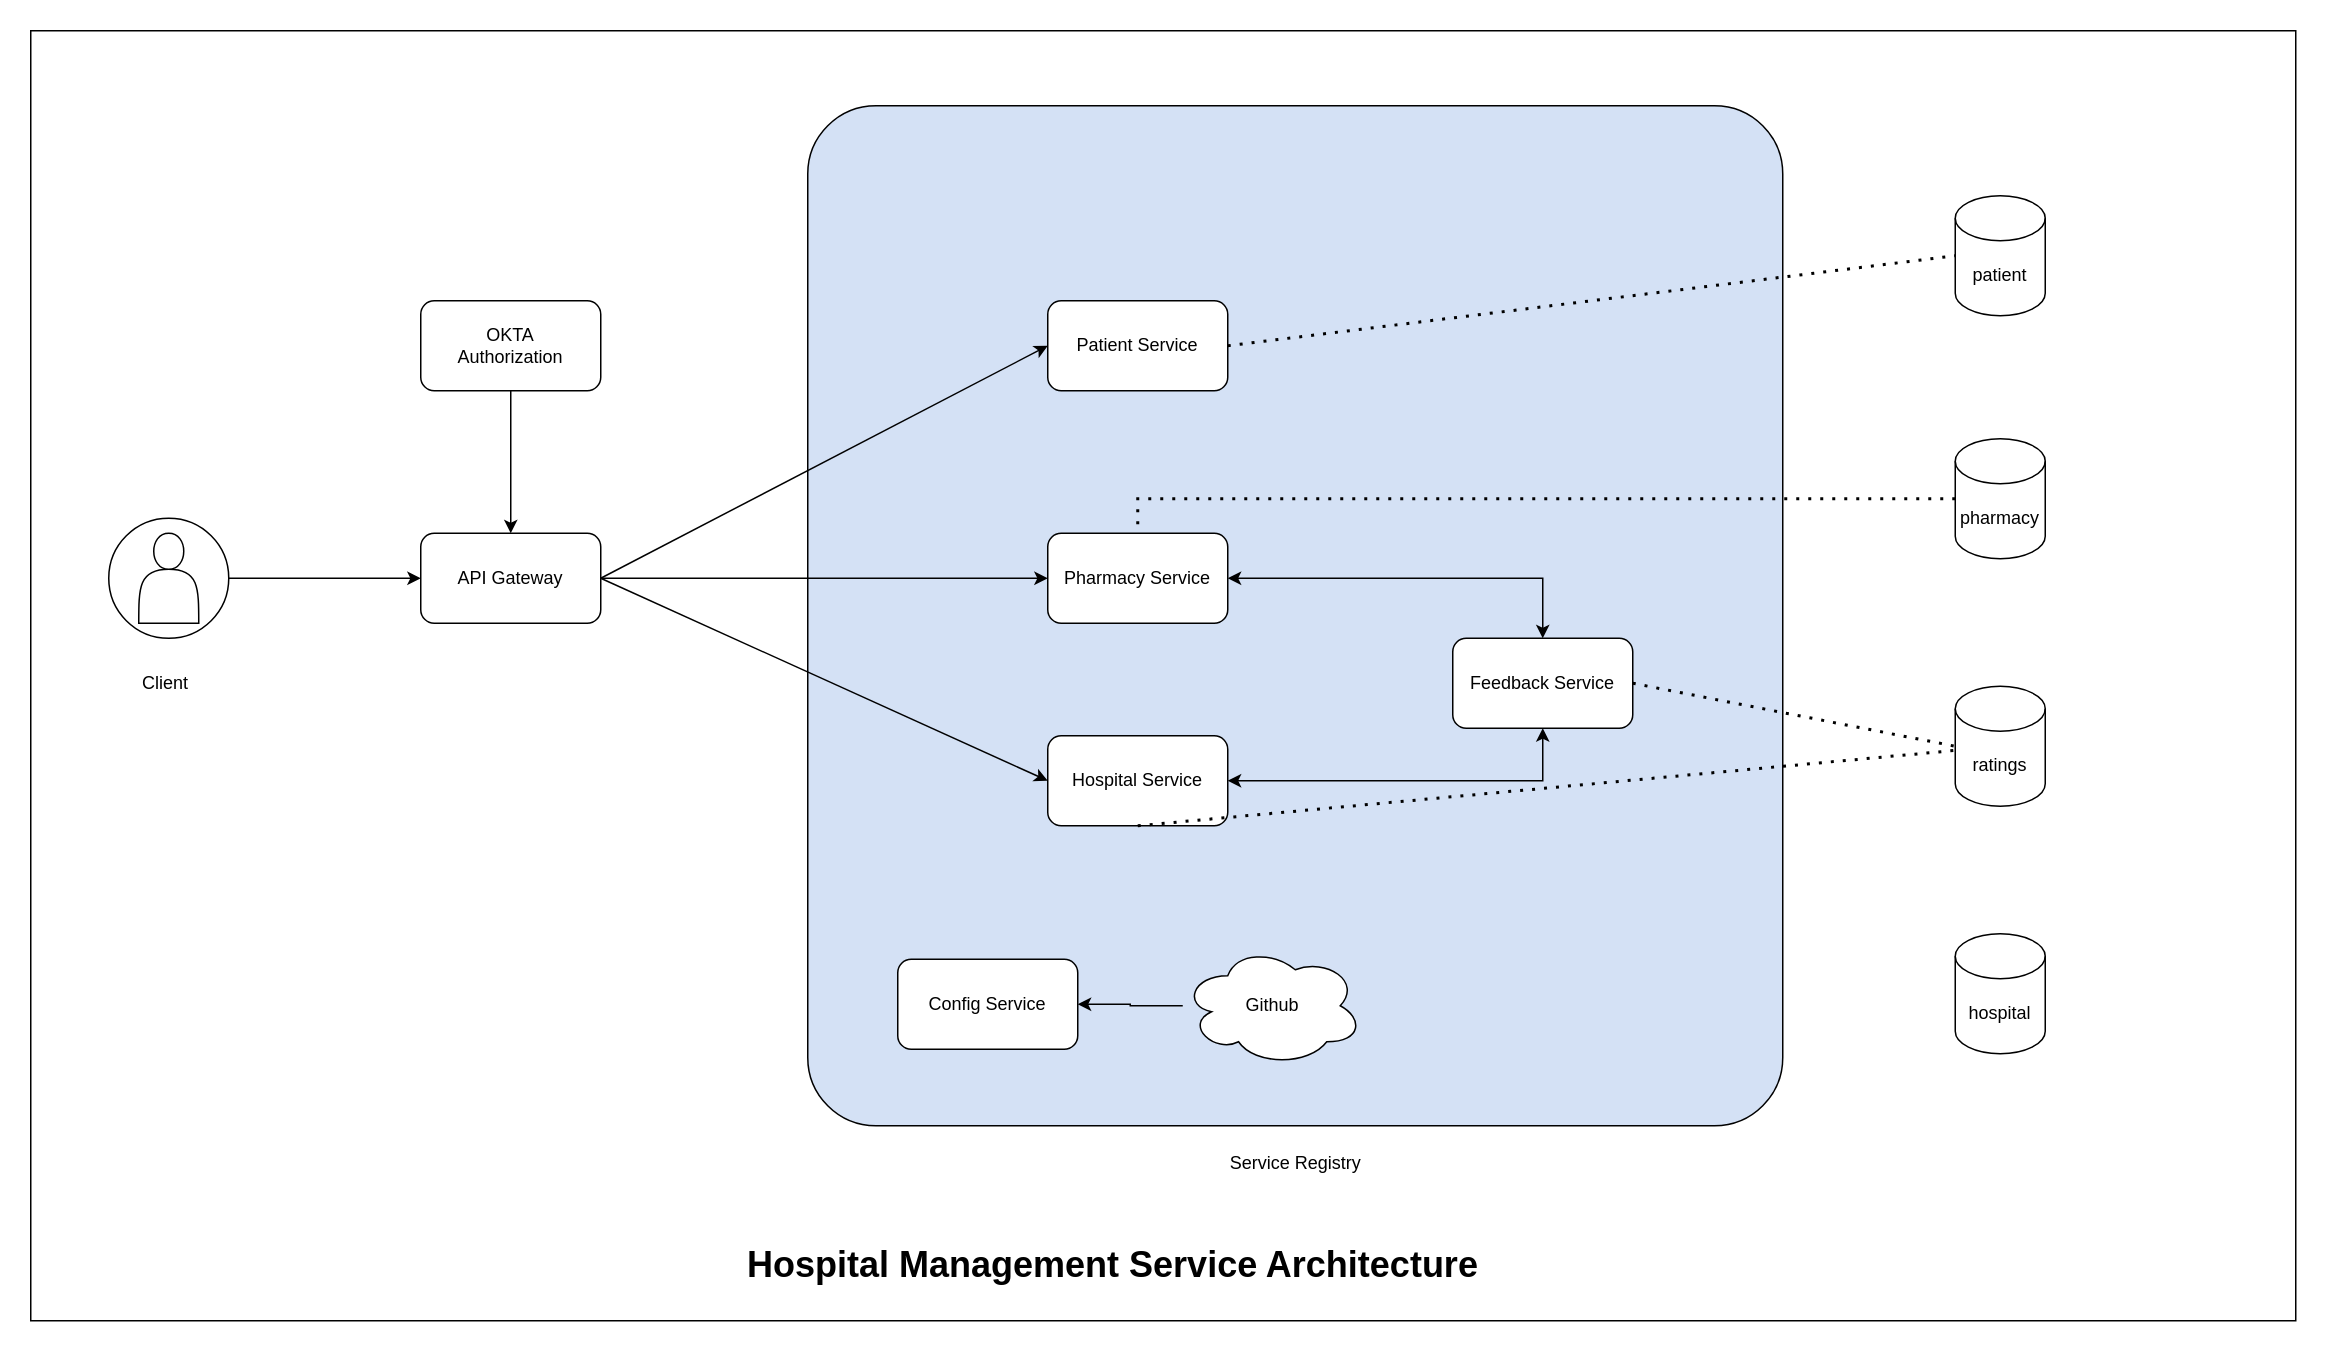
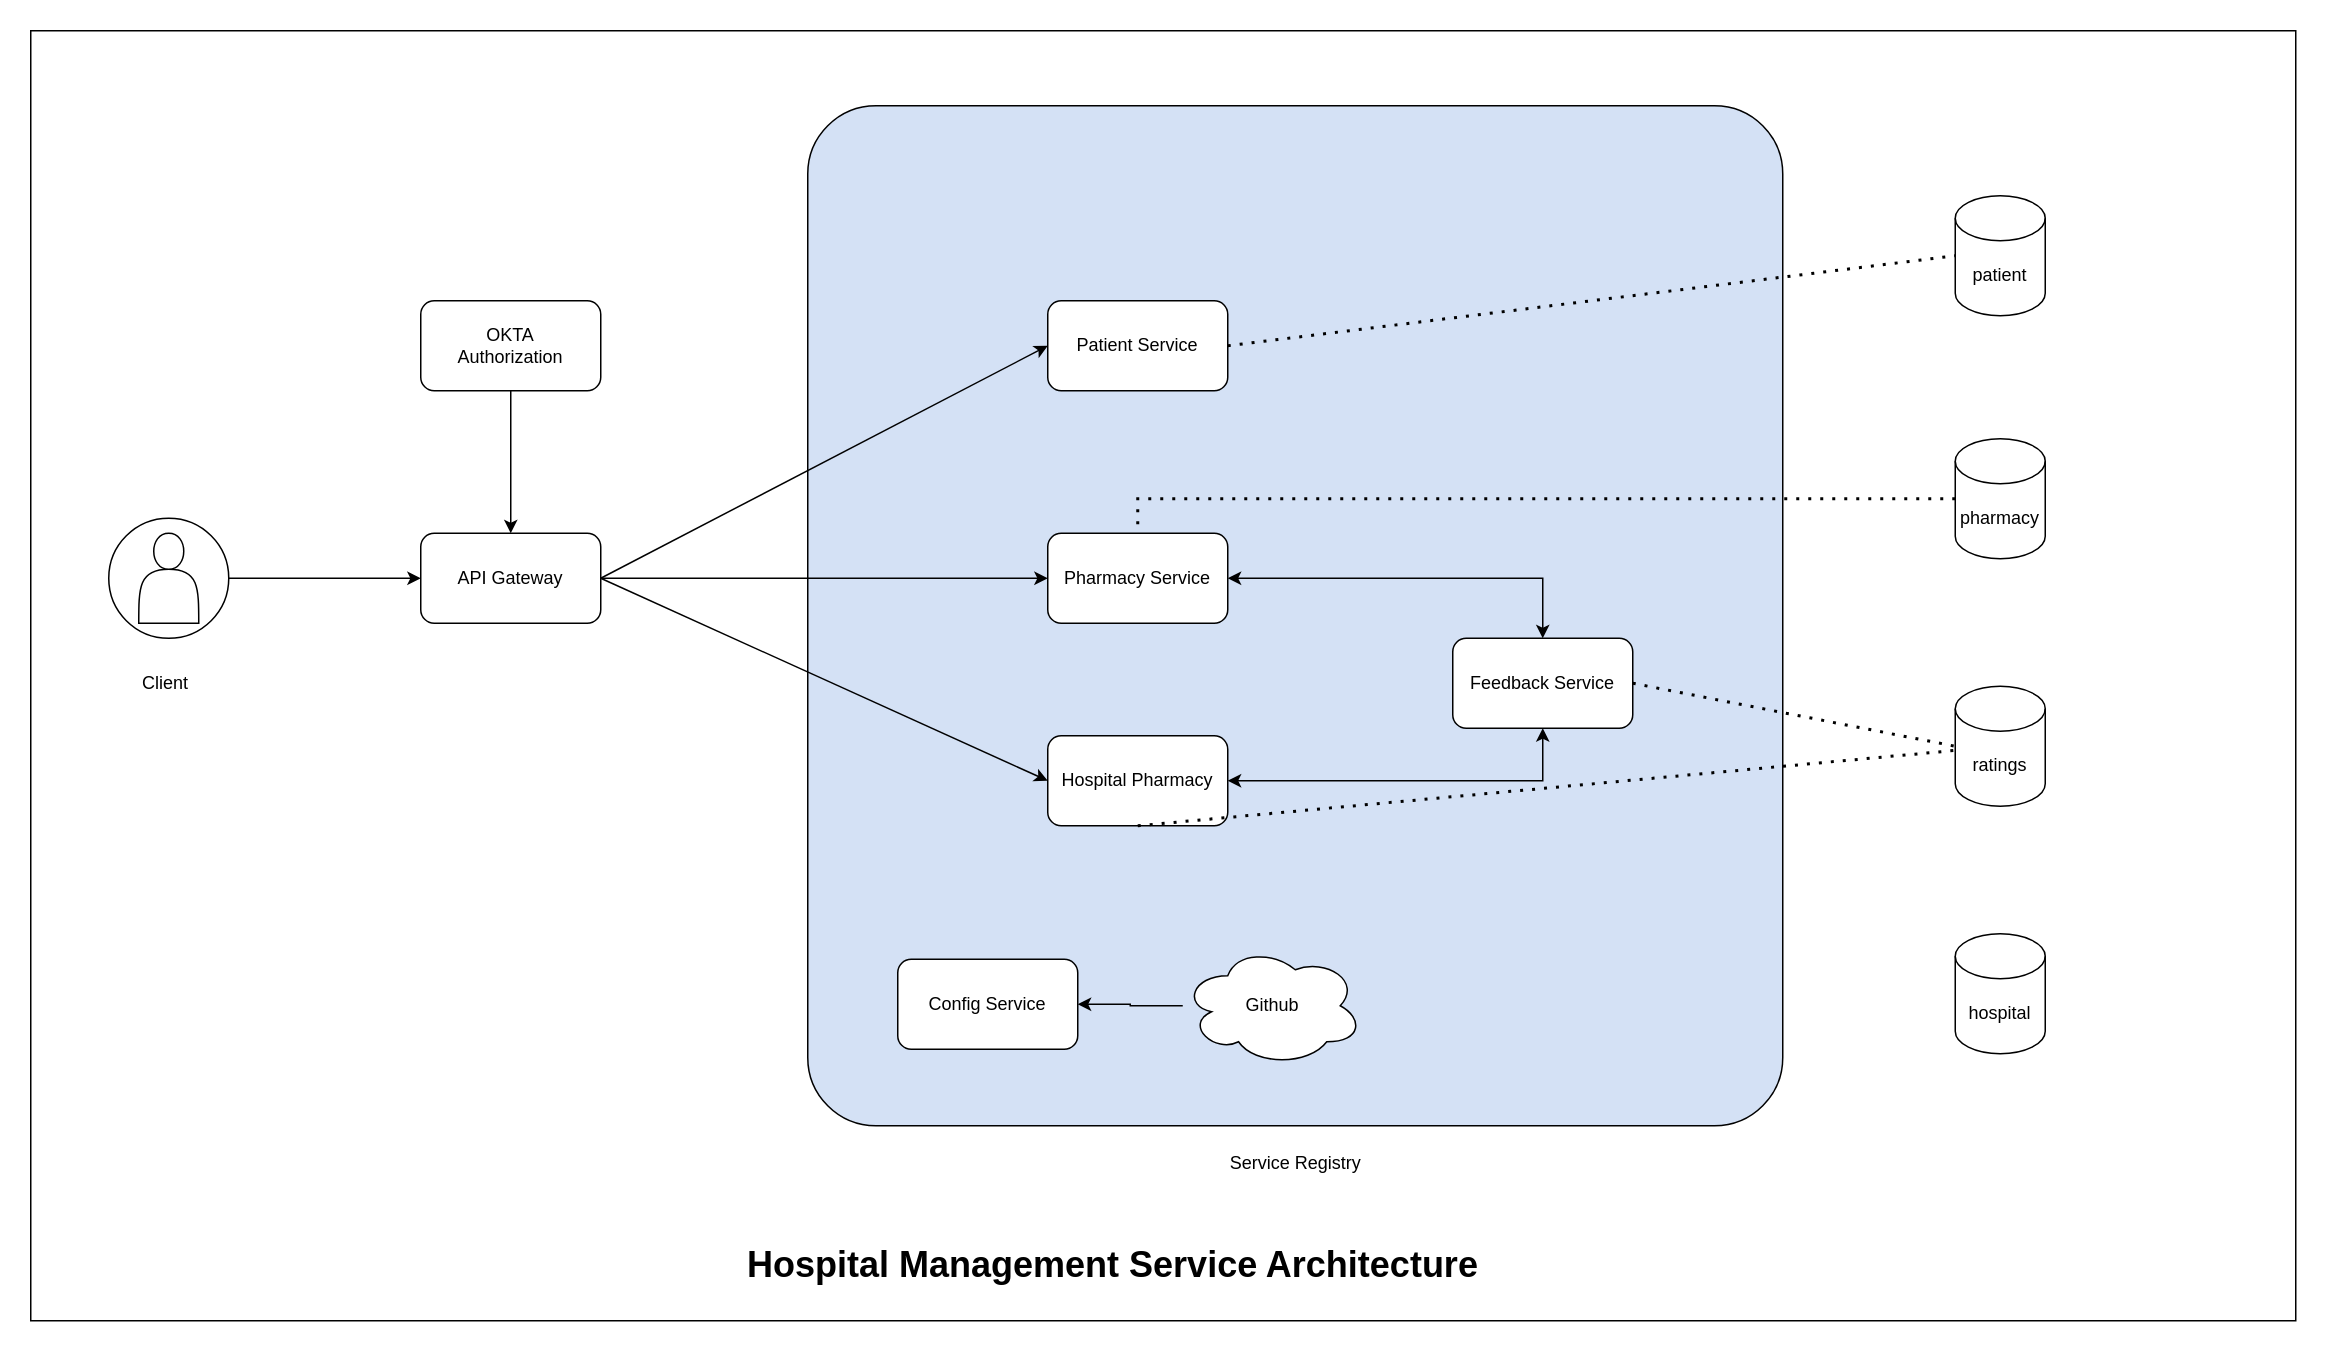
(1138, 781) -> (1138, 781)
